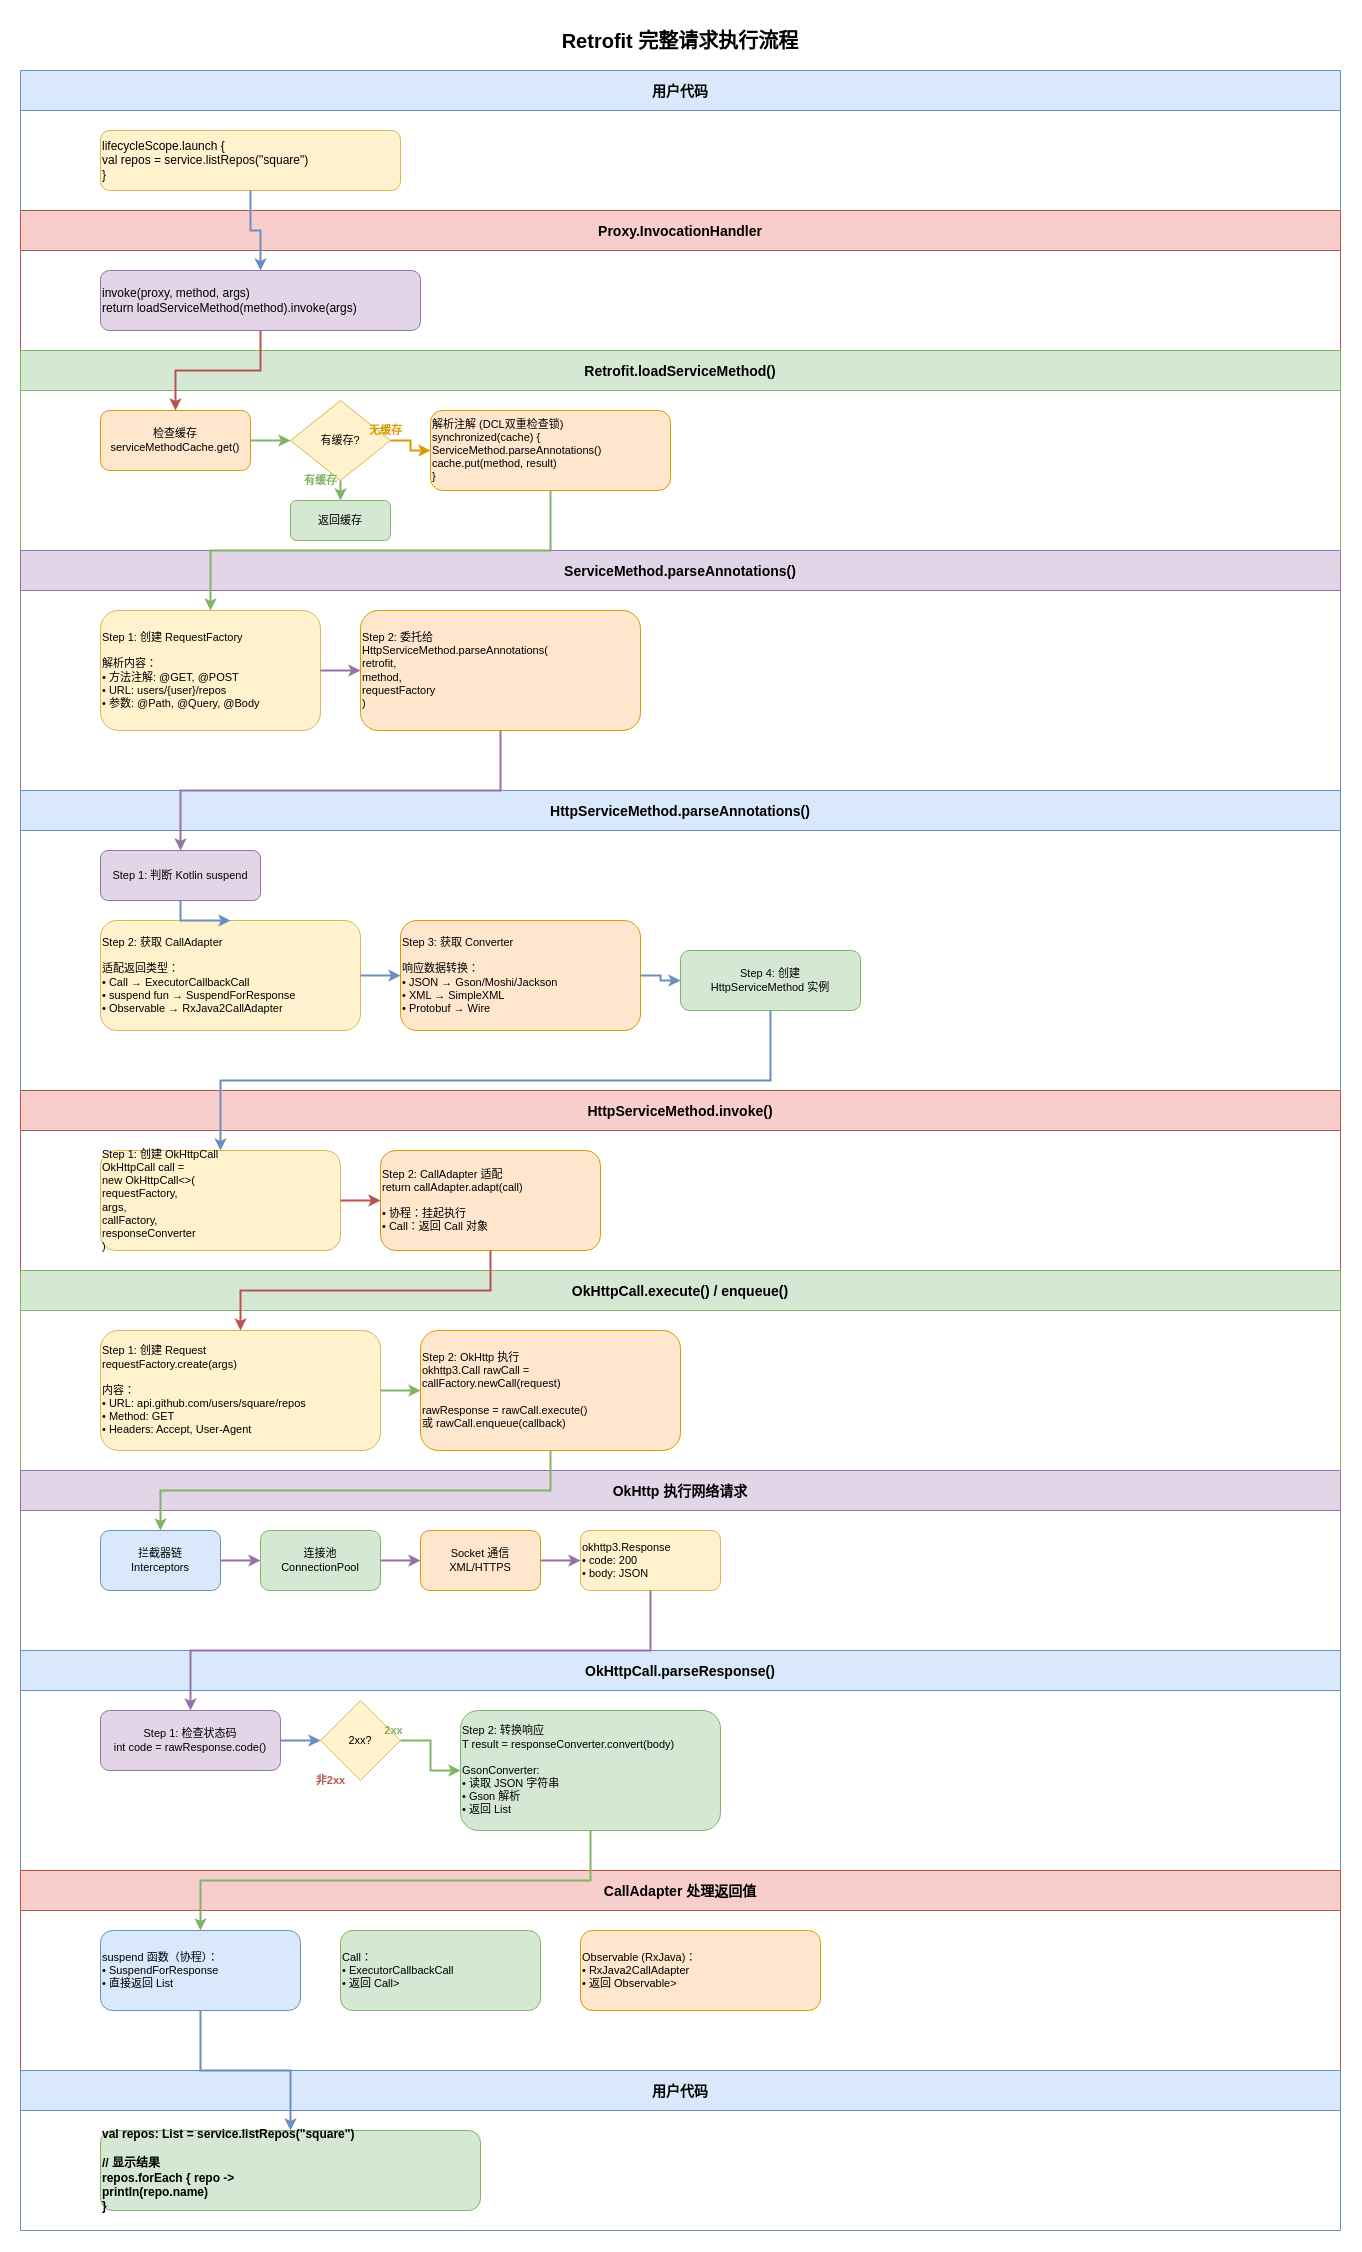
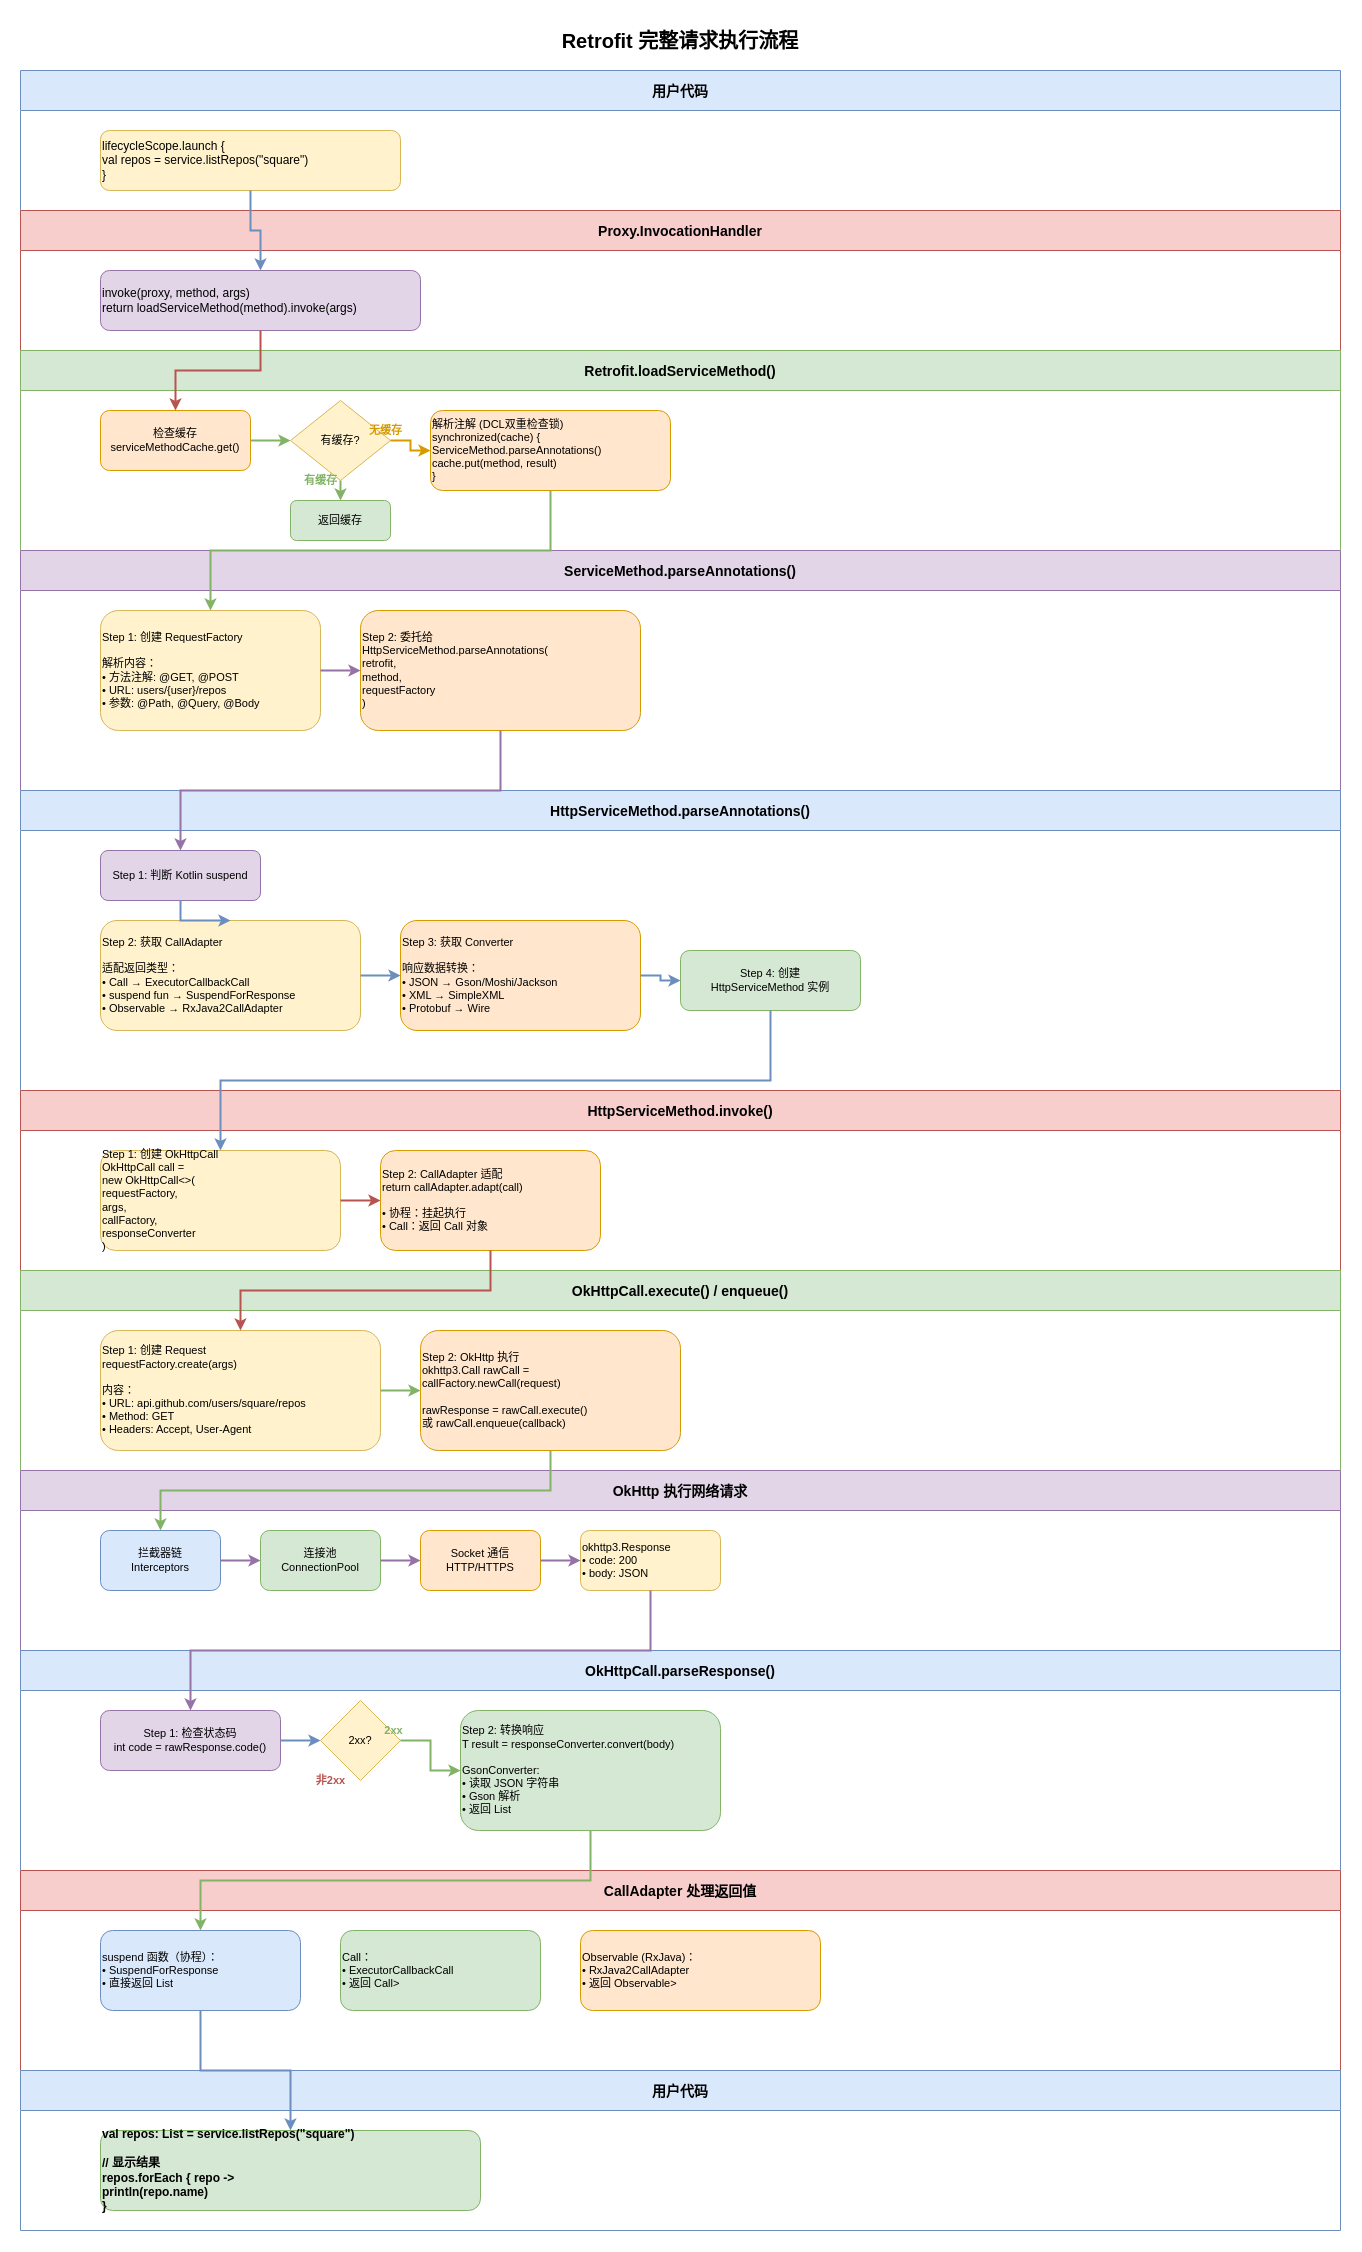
(481, 1561) -> (481, 1561)
